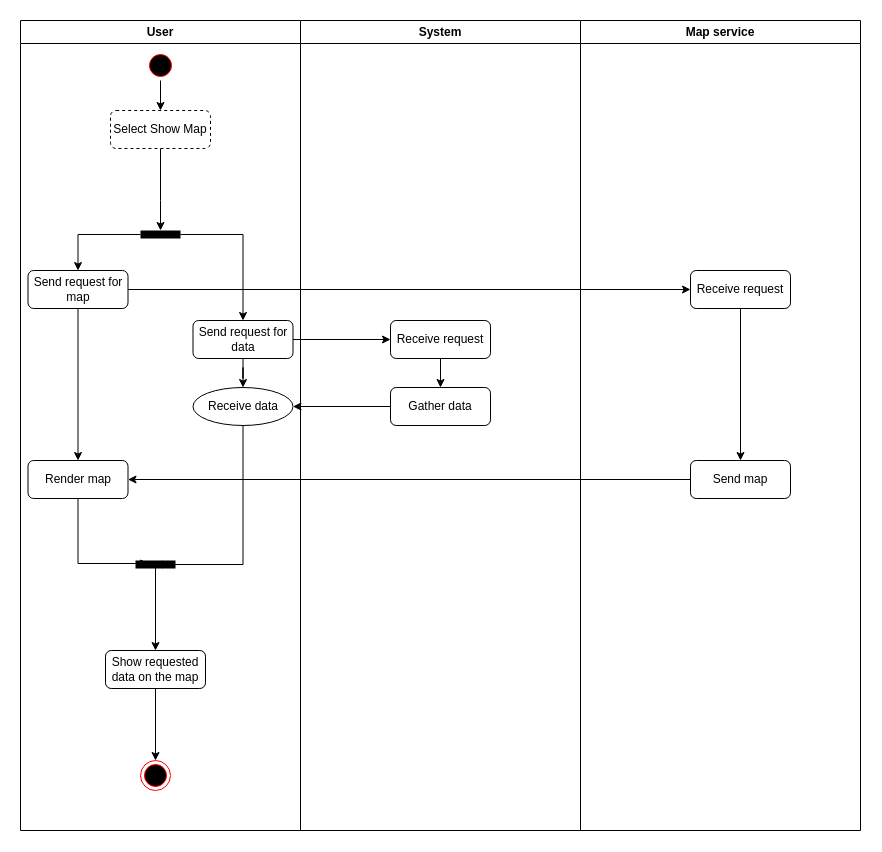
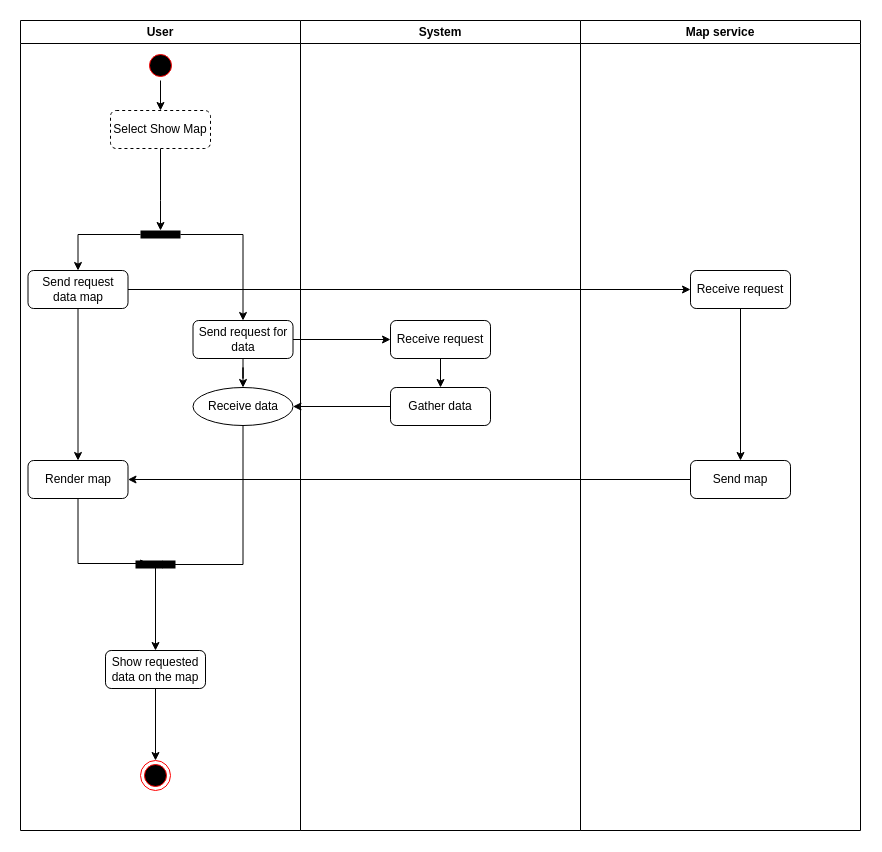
(79, 290) -> (79, 290)
